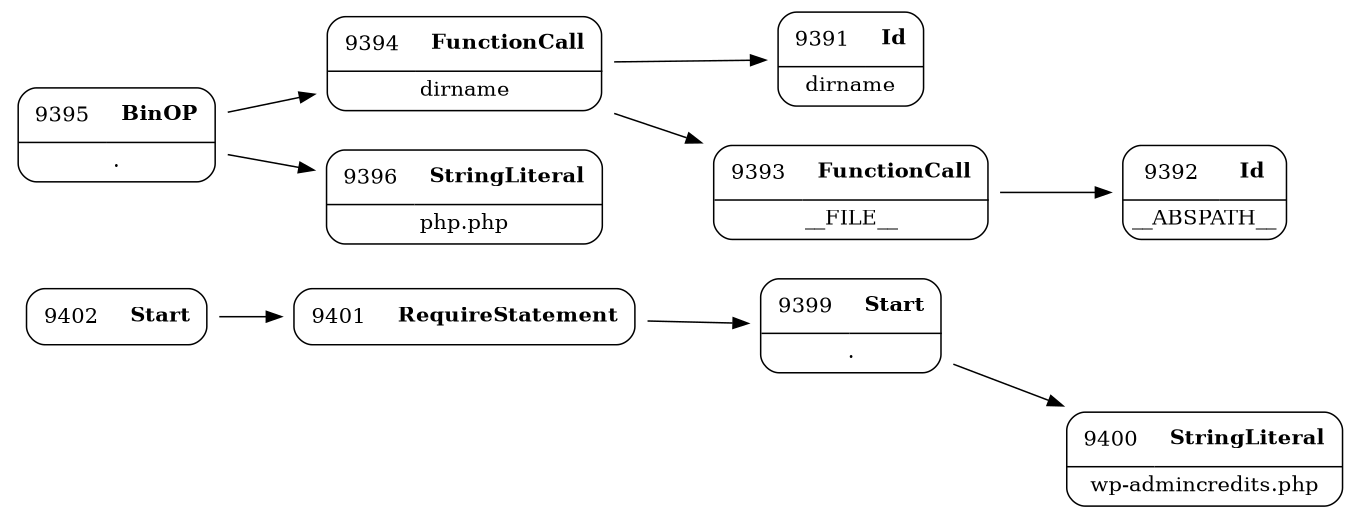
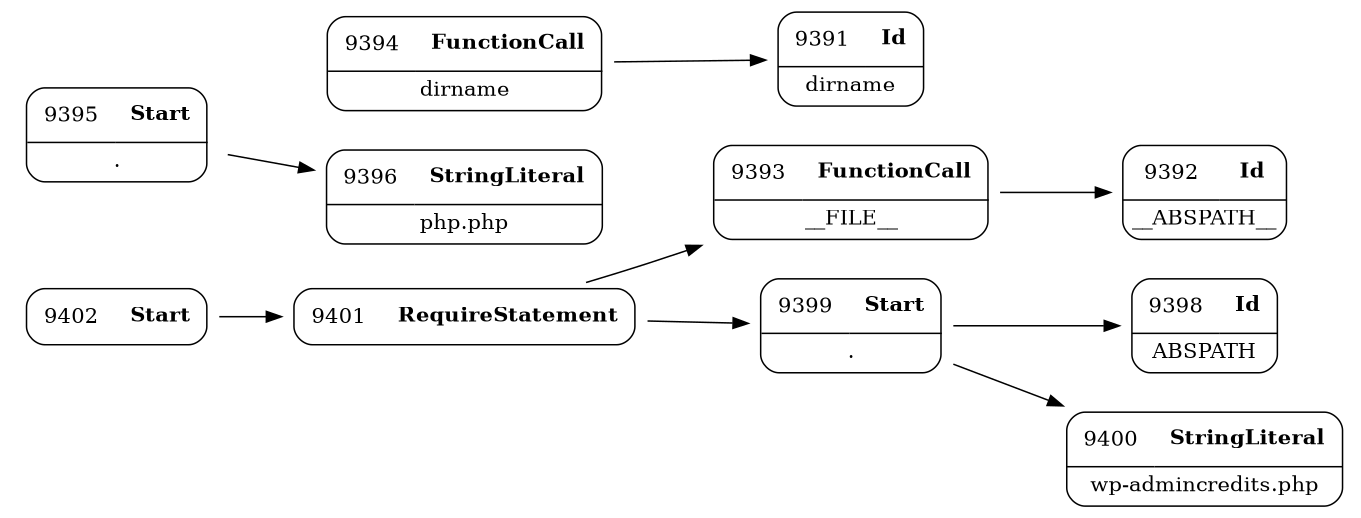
(264, 105) -> none
(160, 114) -> (161, 114)
(650, 126) -> (637, 267)
none -> (1205, 326)
